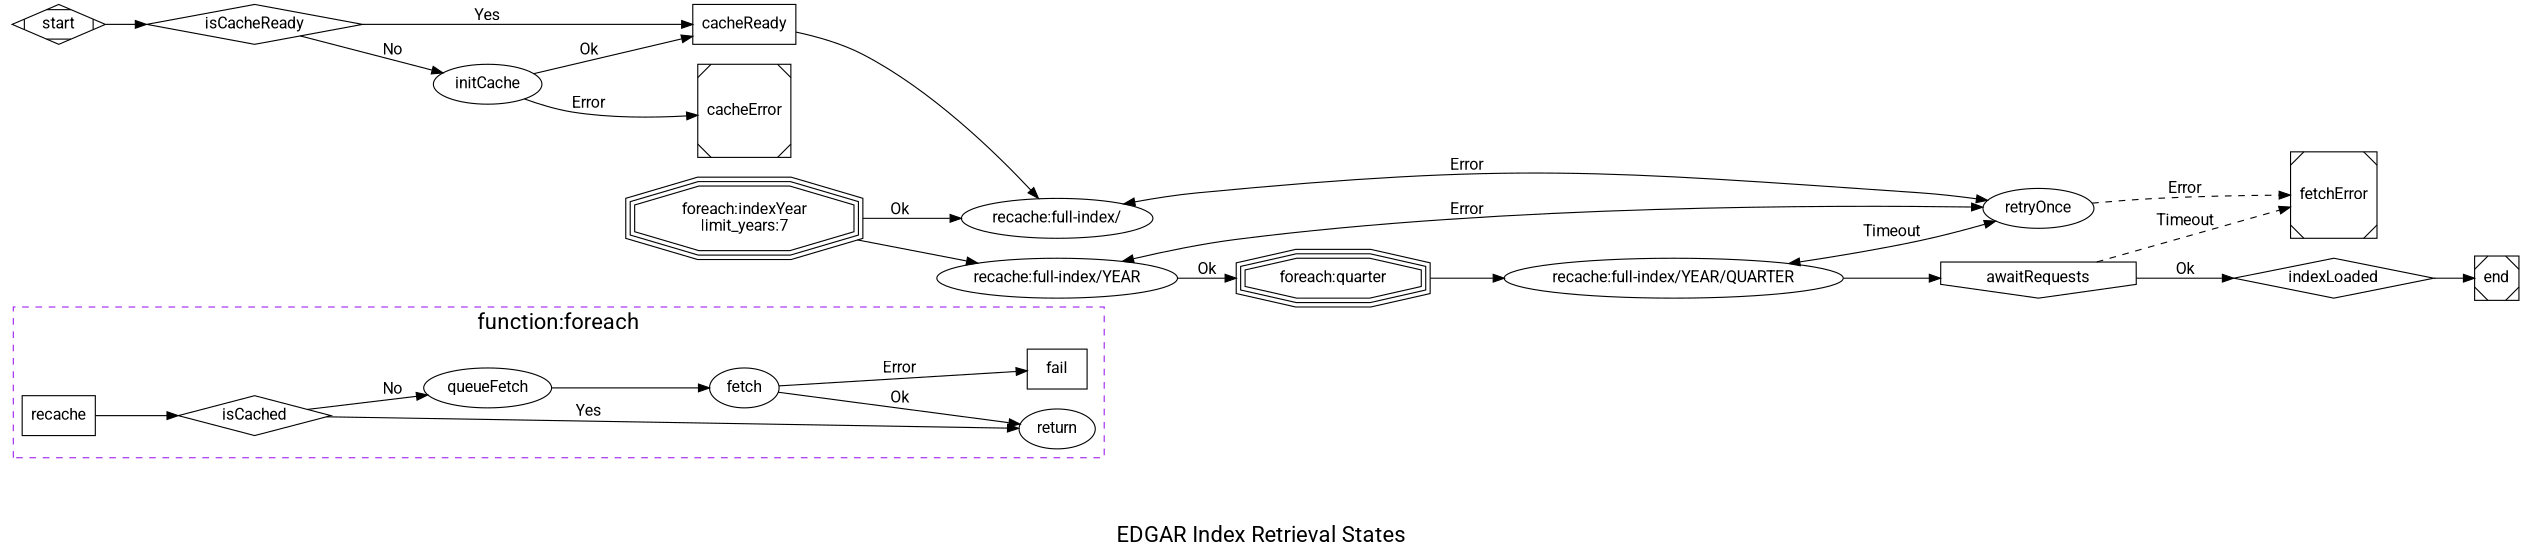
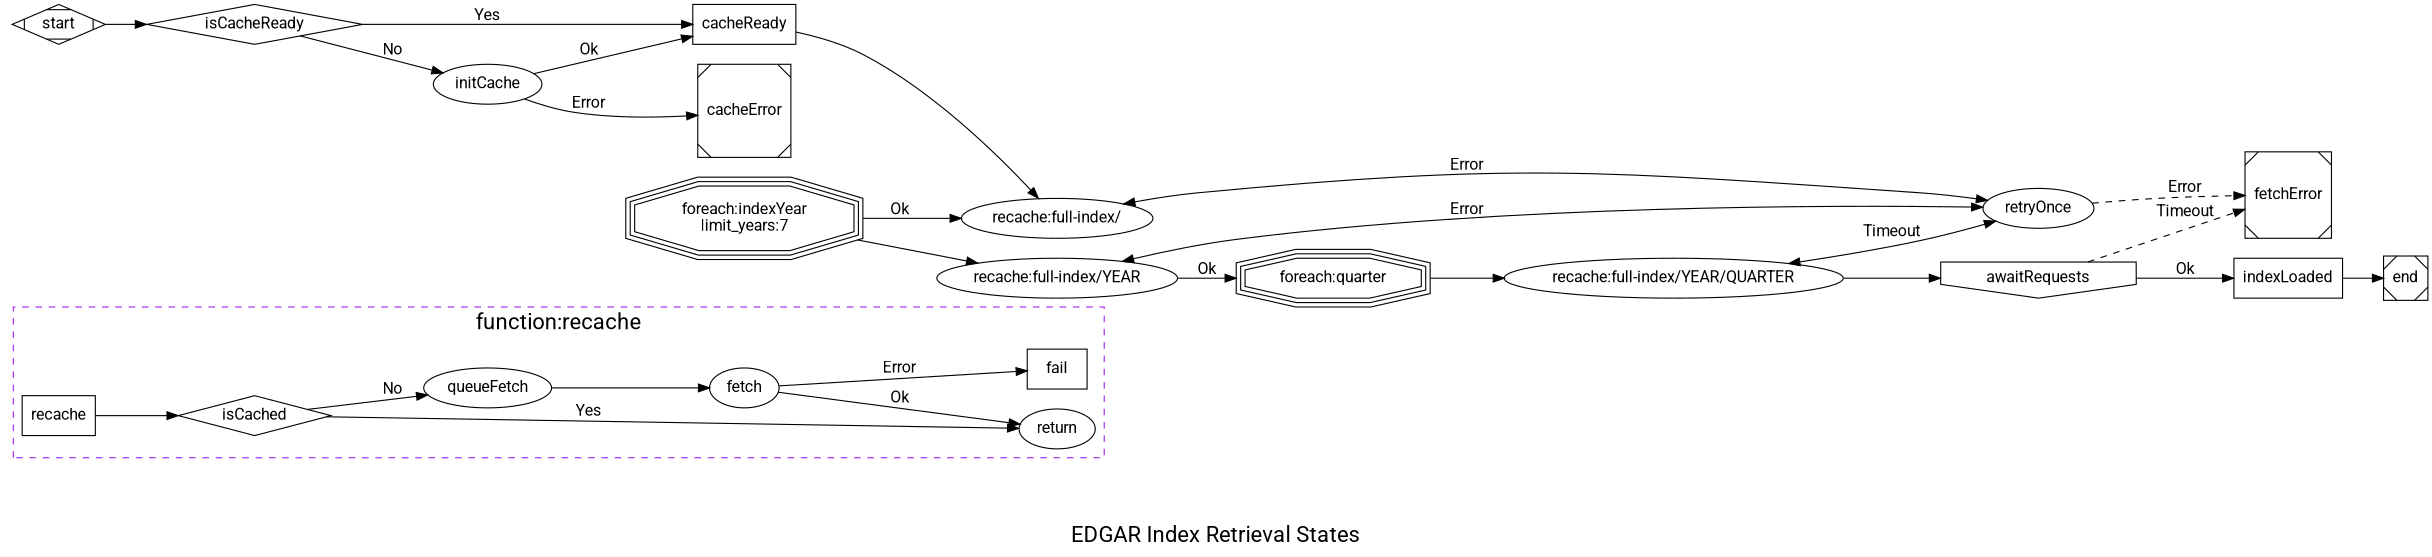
(2334, 278) -> (2288, 278)
(559, 324) -> (559, 324)
